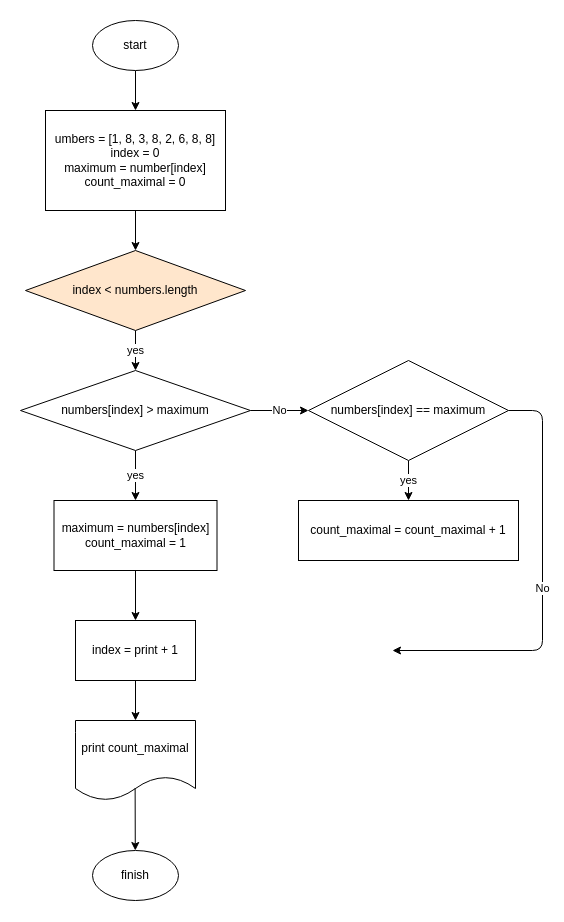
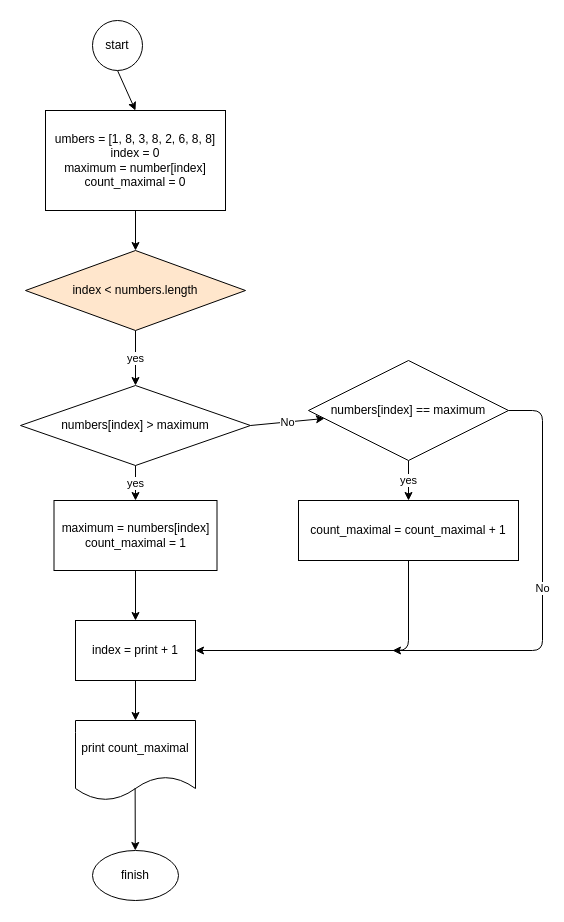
(136, 46) -> (118, 46)
(136, 411) -> (136, 426)
none -> (298, 651)
